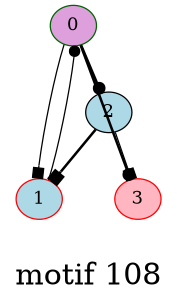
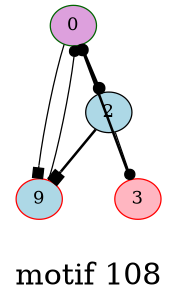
(104, 107) -> (107, 117)
(121, 150) -> (122, 151)
(39, 199) -> (39, 199)
